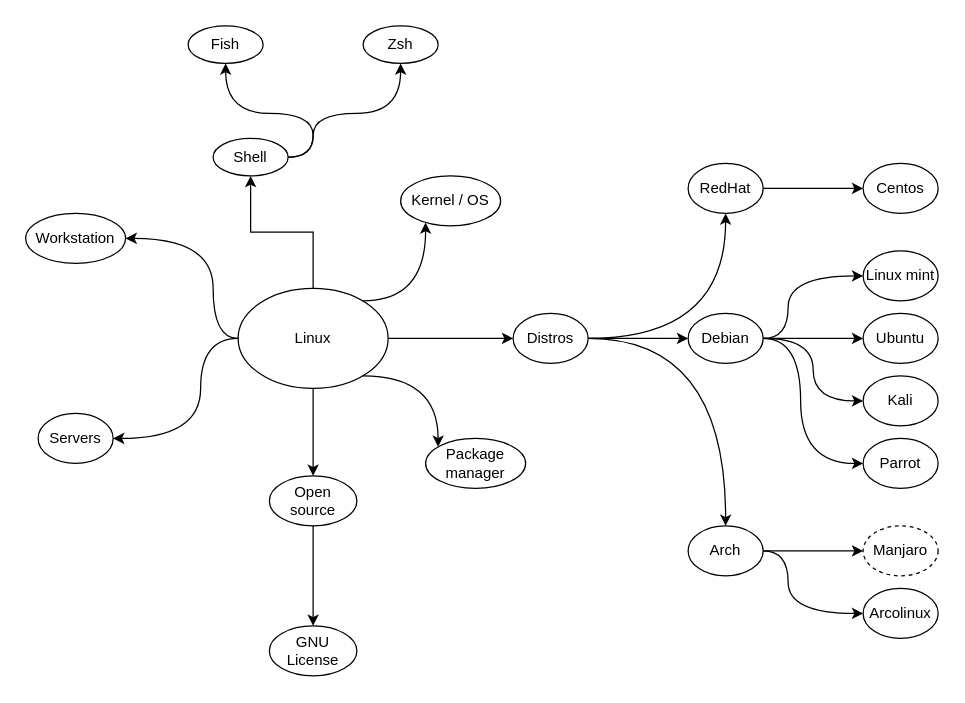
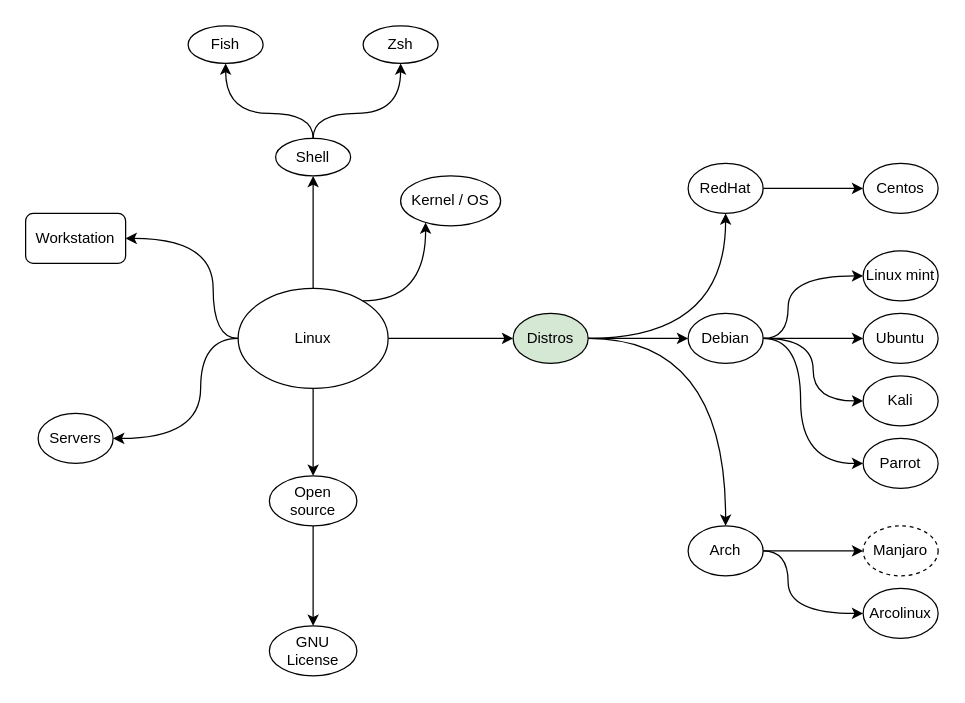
(251, 157) -> (313, 157)
(76, 238) -> (76, 238)
(551, 338) -> (551, 338)
(416, 389) -> none
(476, 463) -> none
